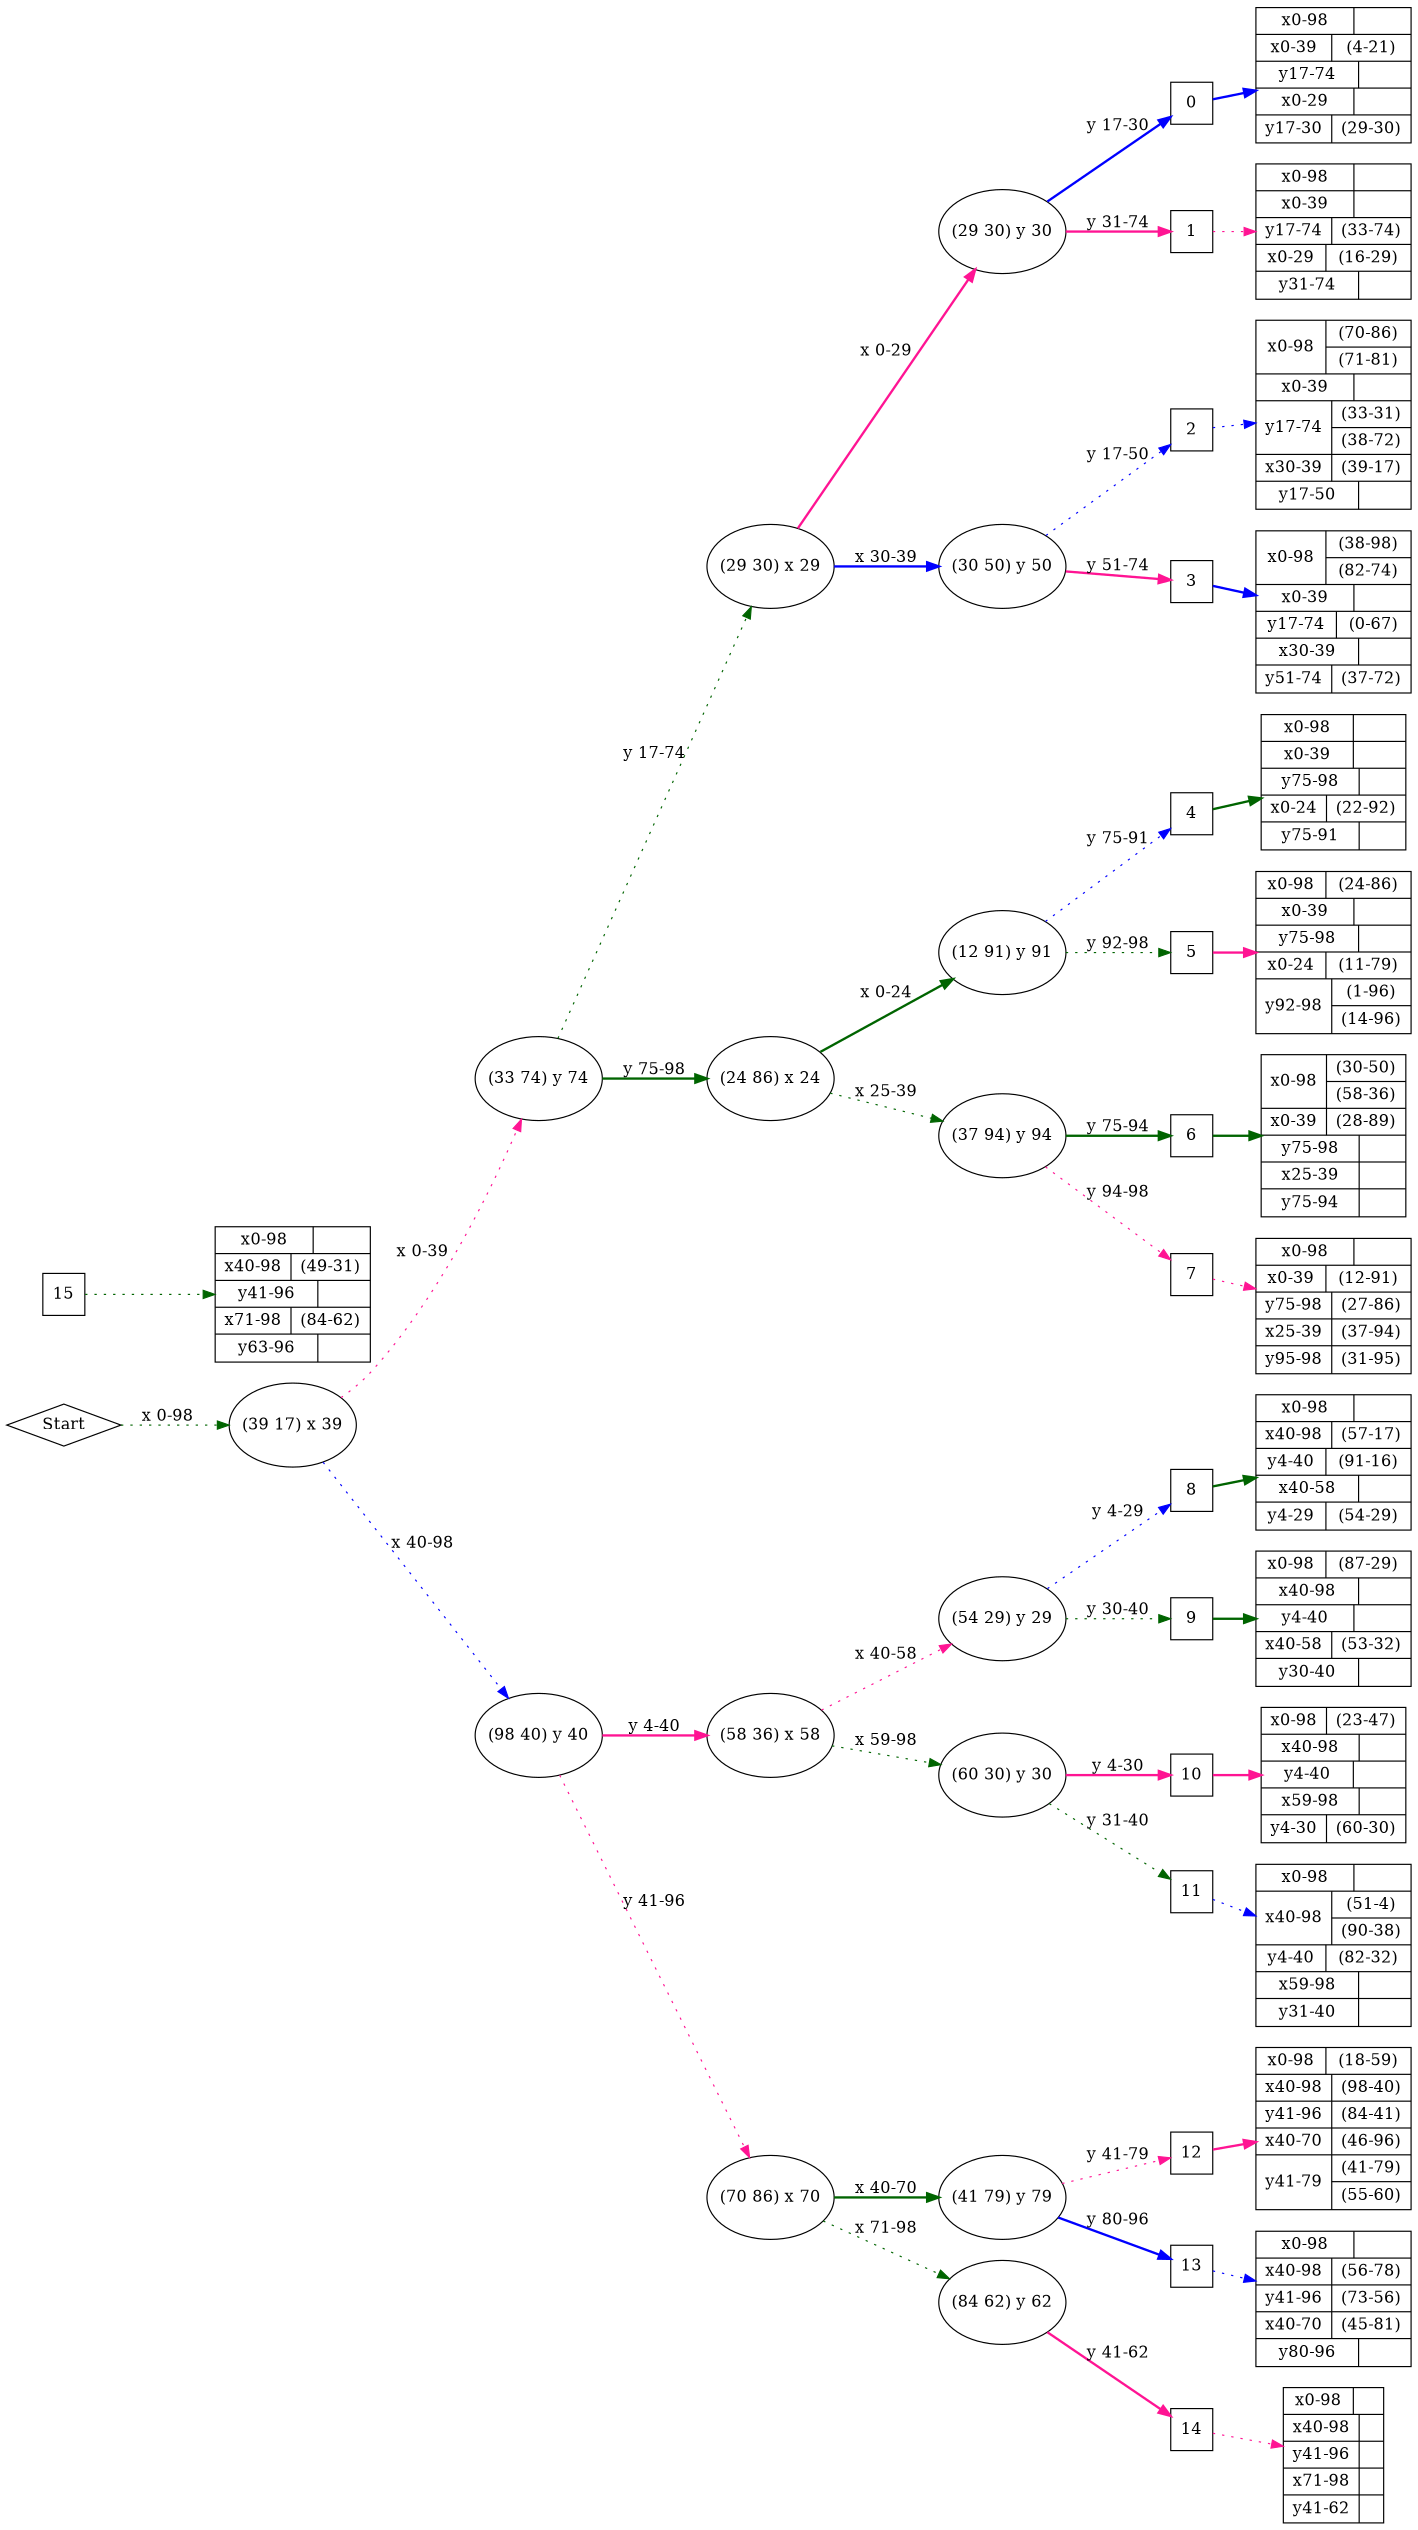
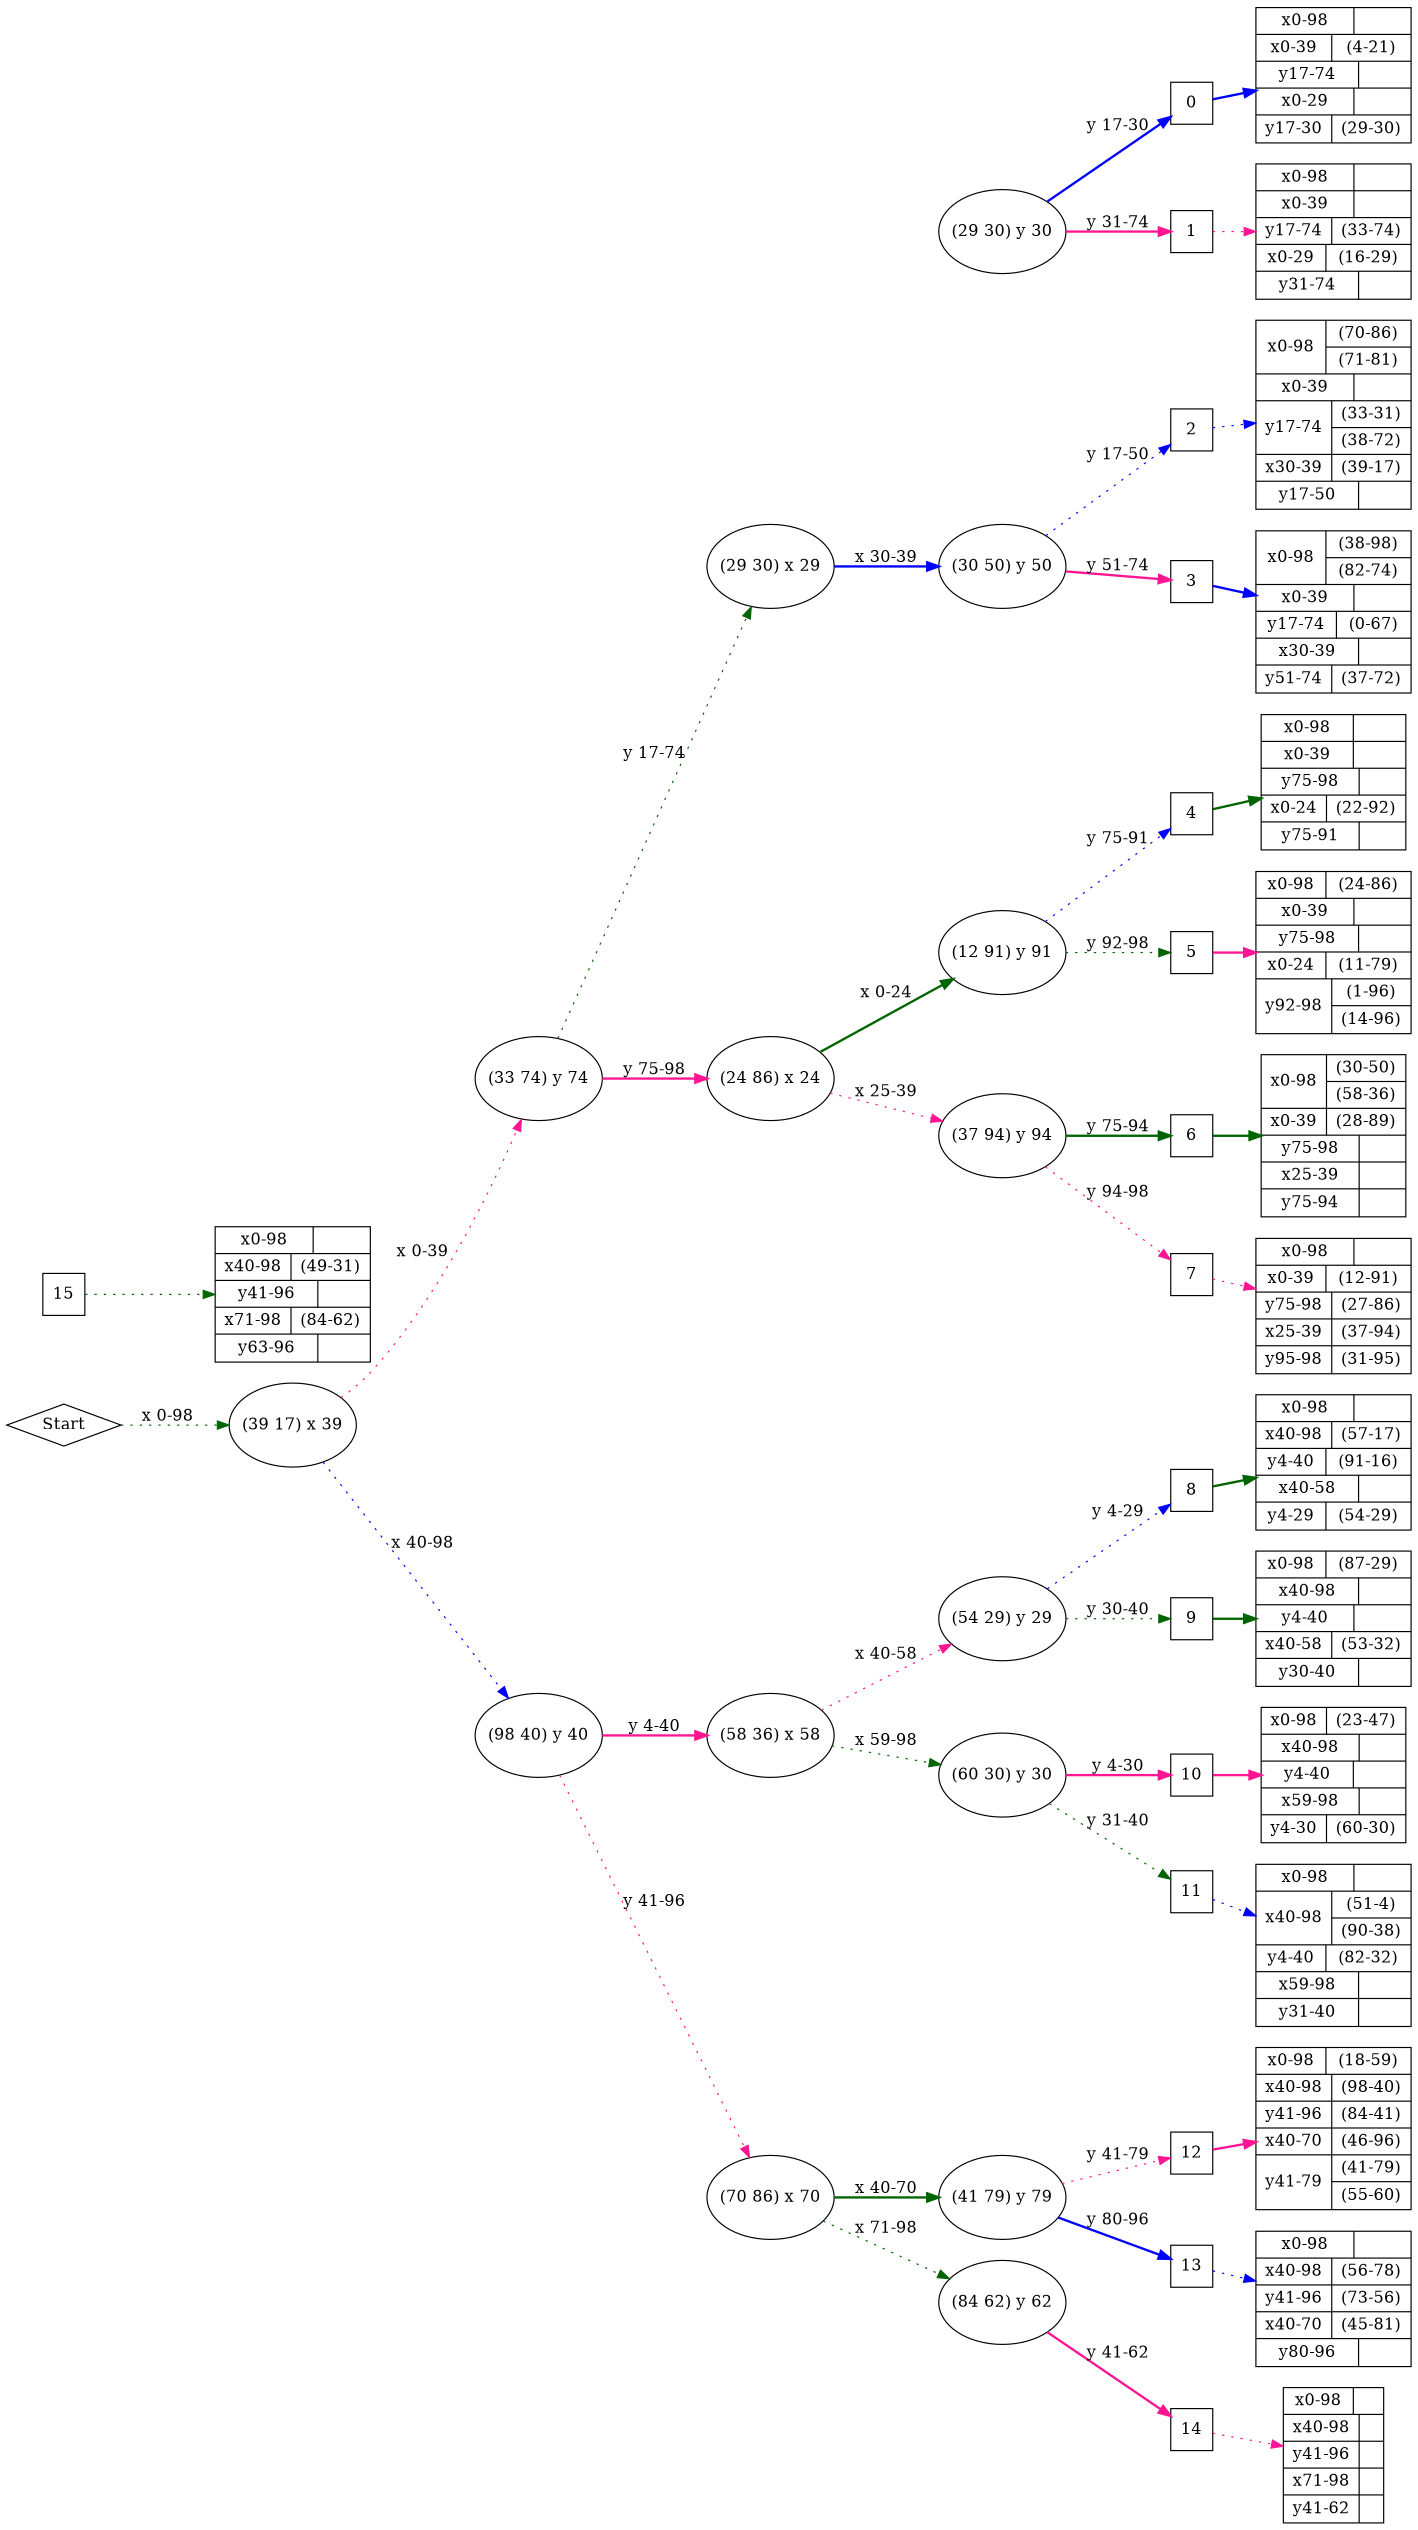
(883, 404) -> none
(649, 1079) -> (649, 1079)
(881, 1106) -> (881, 1106)
